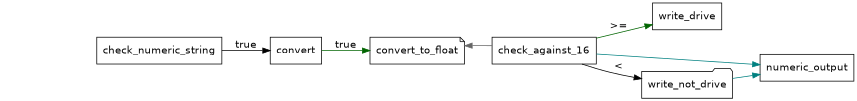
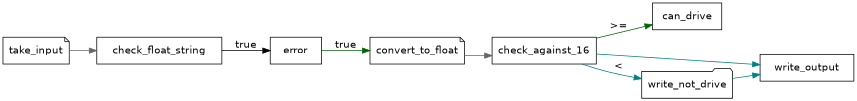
(687, 16) -> (687, 16)
(482, 46) -> (475, 56)
none -> (36, 51)
(159, 51) -> (159, 51)
(296, 51) -> (296, 51)
(807, 68) -> (807, 68)
(608, 72) -> (608, 72)
